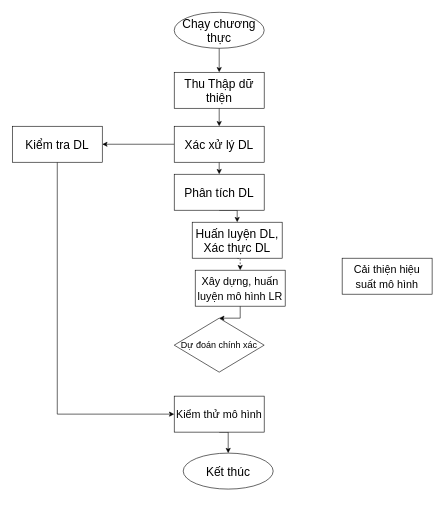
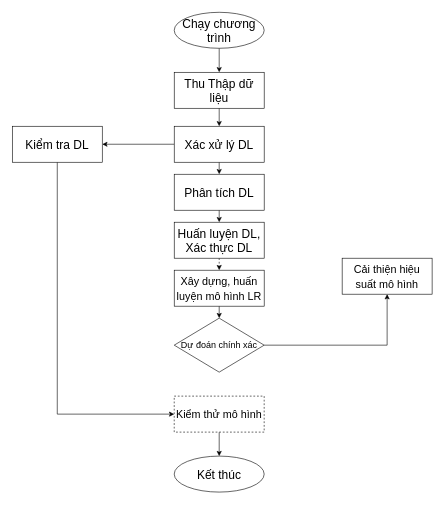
(219, 30) -> (219, 30)
(219, 90) -> (219, 90)
(237, 240) -> (219, 240)
(240, 288) -> (219, 288)
none -> (387, 299)
(219, 414) -> (219, 414)
(228, 471) -> (219, 474)
